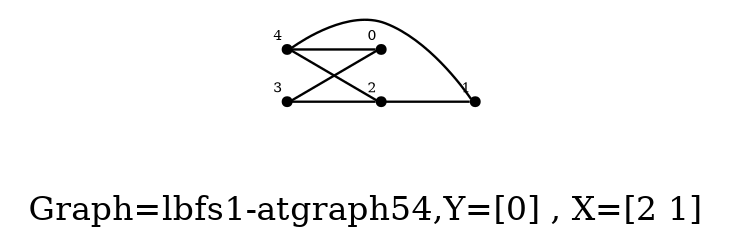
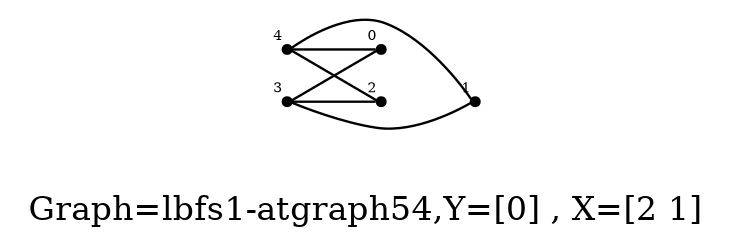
(428, 102) -> (382, 128)
